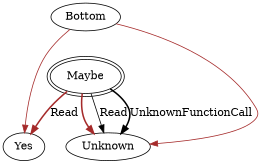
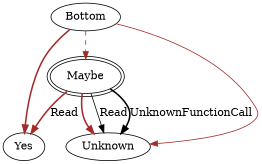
none -> (86, 41)
(37, 72) -> (37, 72)
